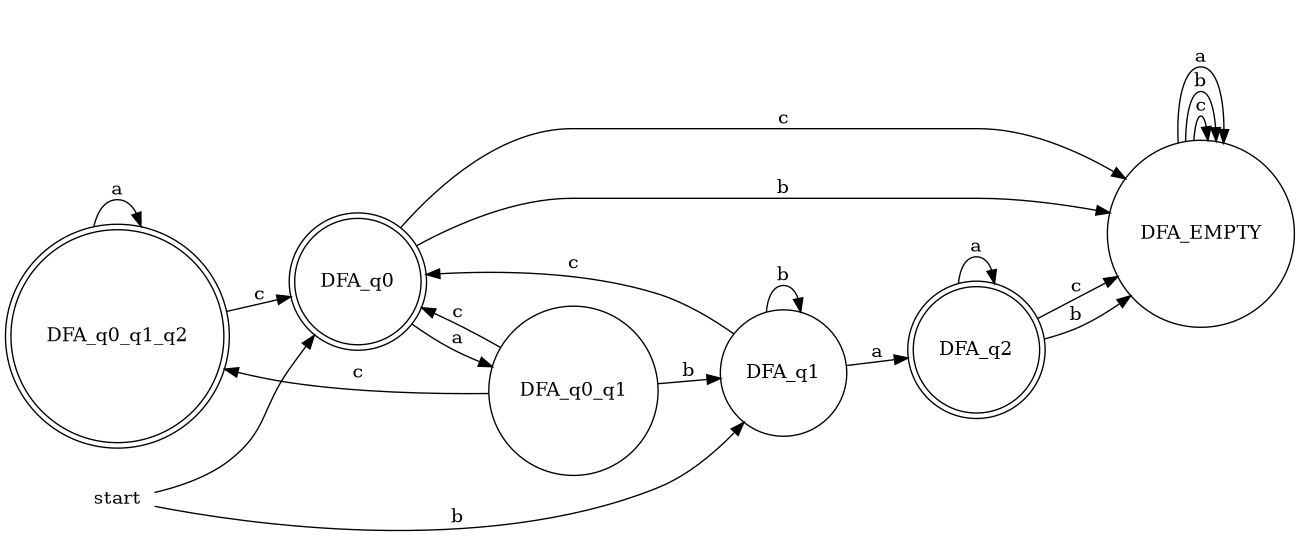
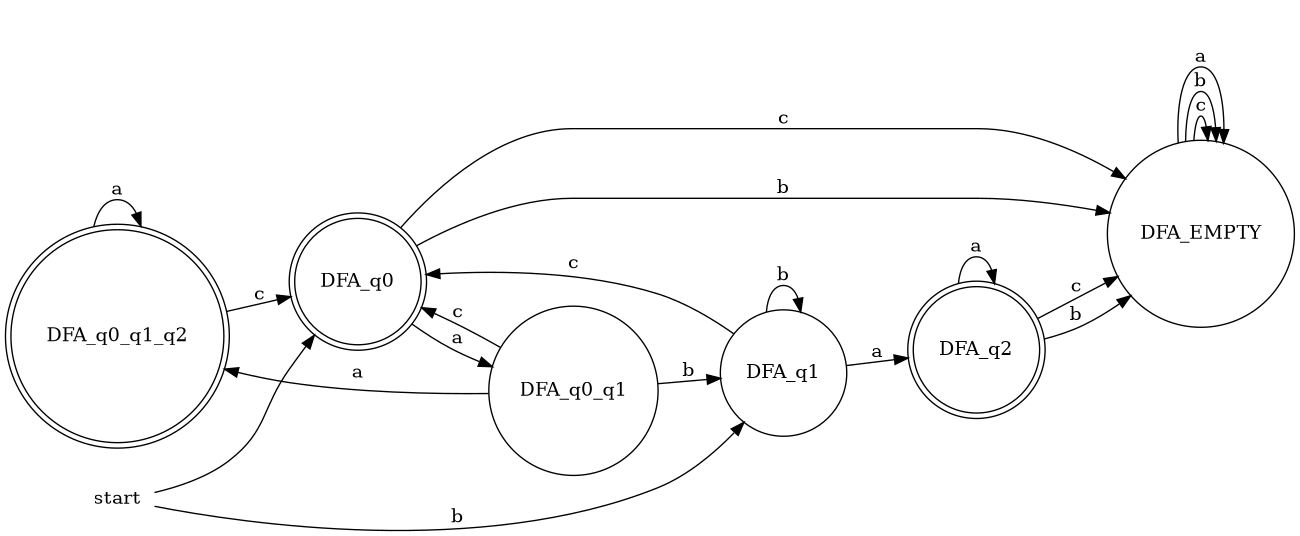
(358, 372) -> (358, 372)
